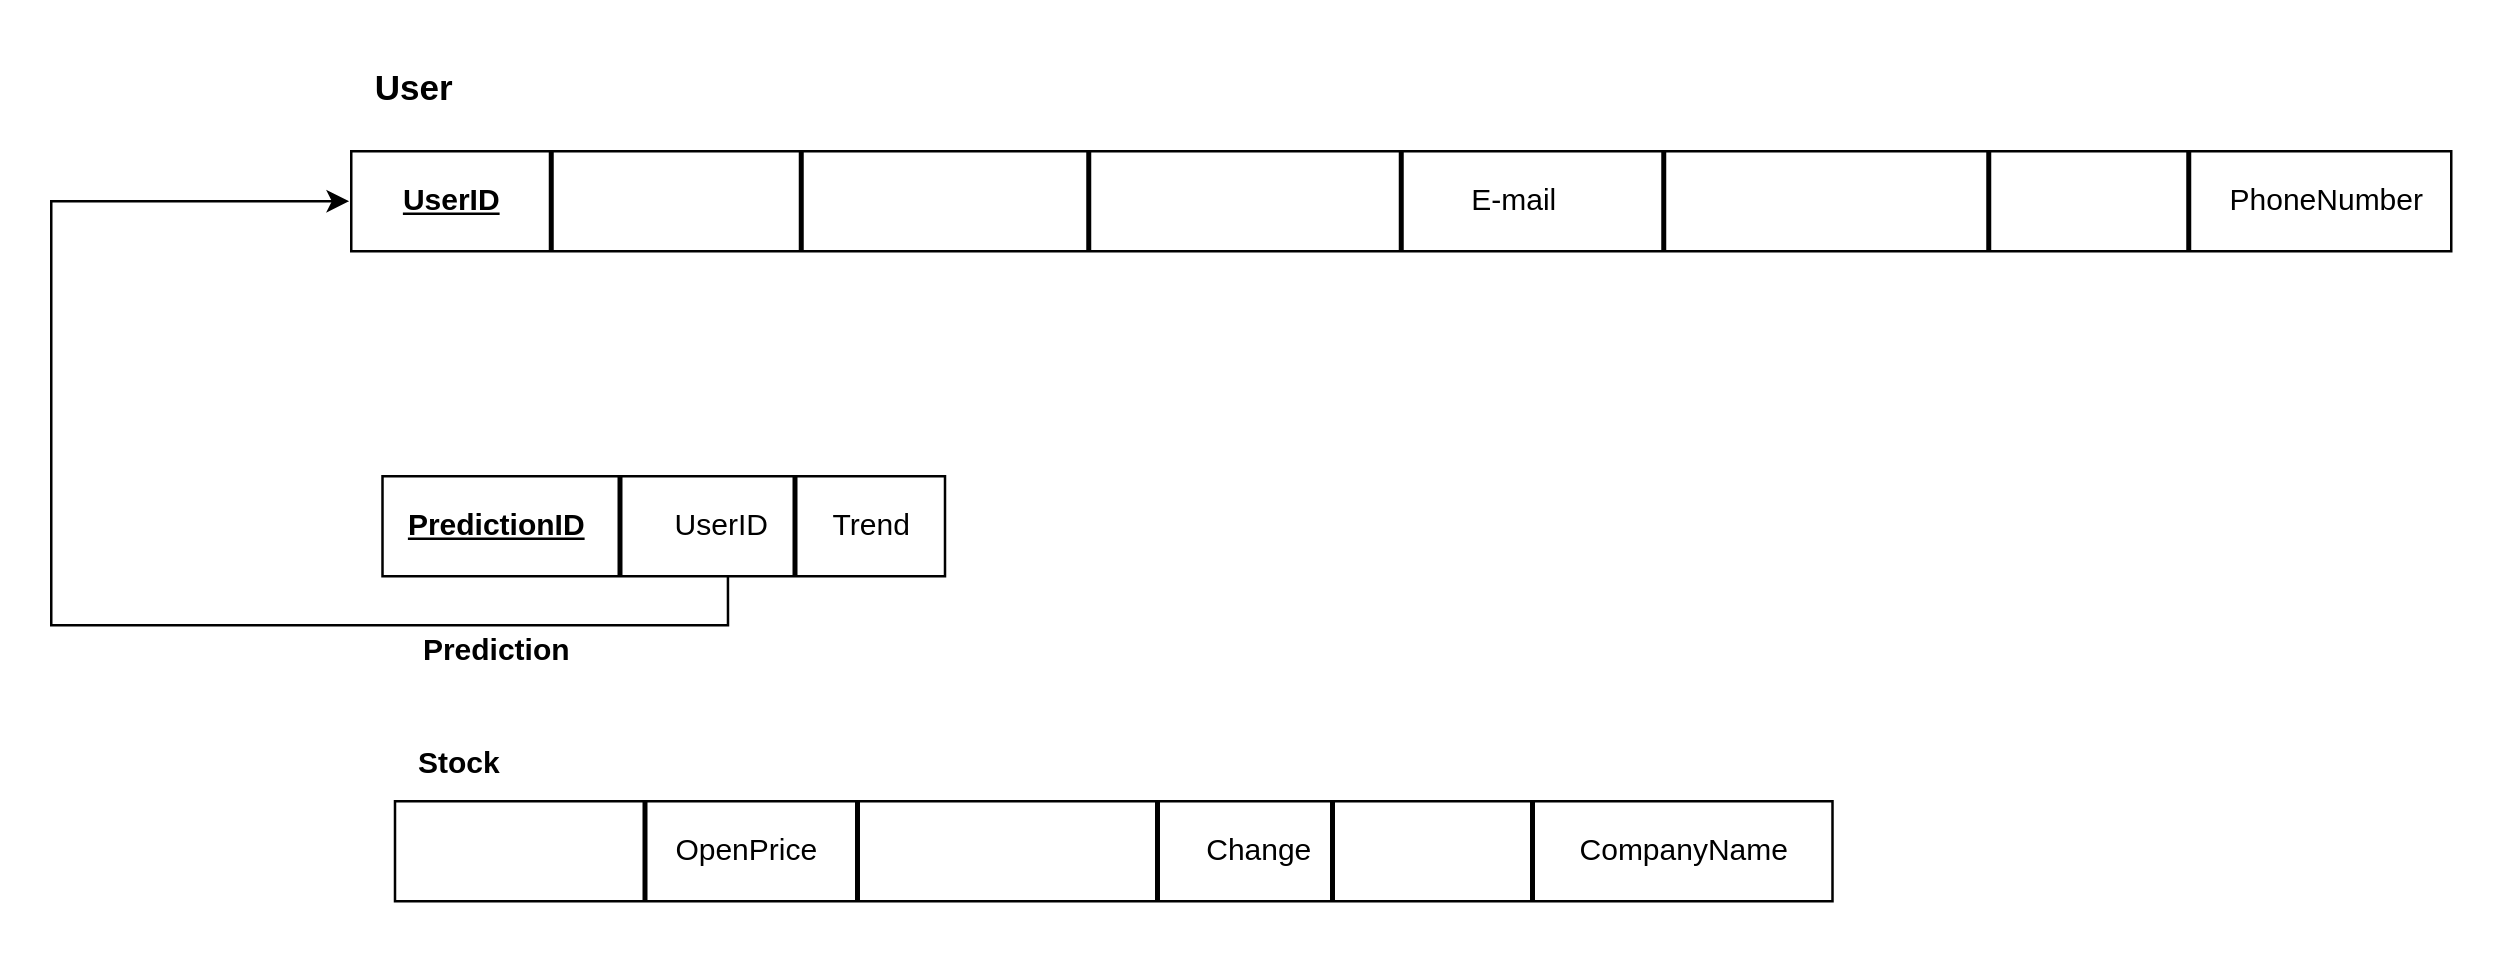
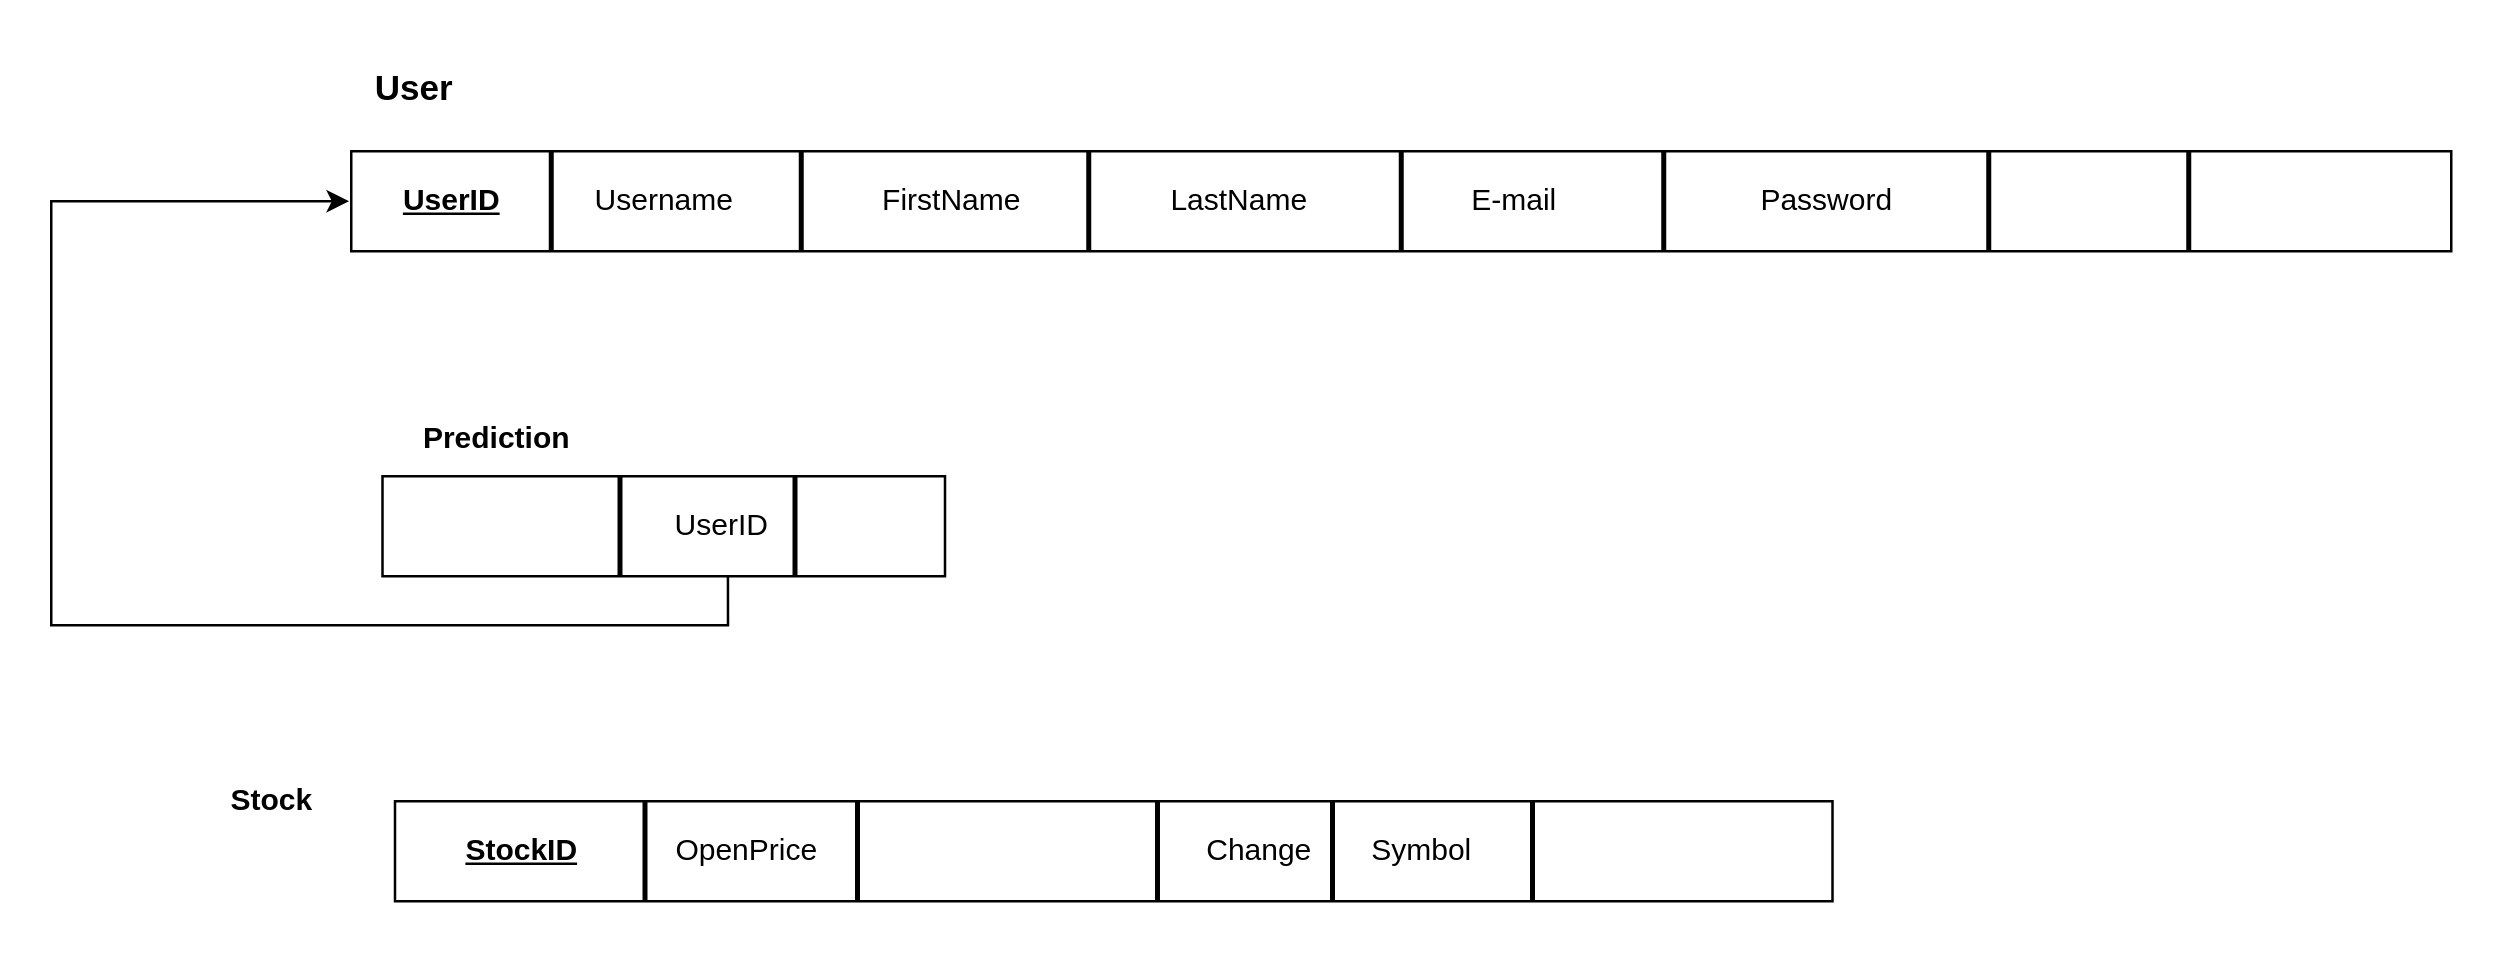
none -> (664, 201)
none -> (951, 201)
none -> (1239, 201)
none -> (1826, 201)
(2326, 201) -> none
(495, 526) -> none
(870, 526) -> none
(495, 651) -> (495, 439)
(458, 764) -> (270, 801)
none -> (520, 851)
none -> (1420, 851)
(1683, 851) -> none
